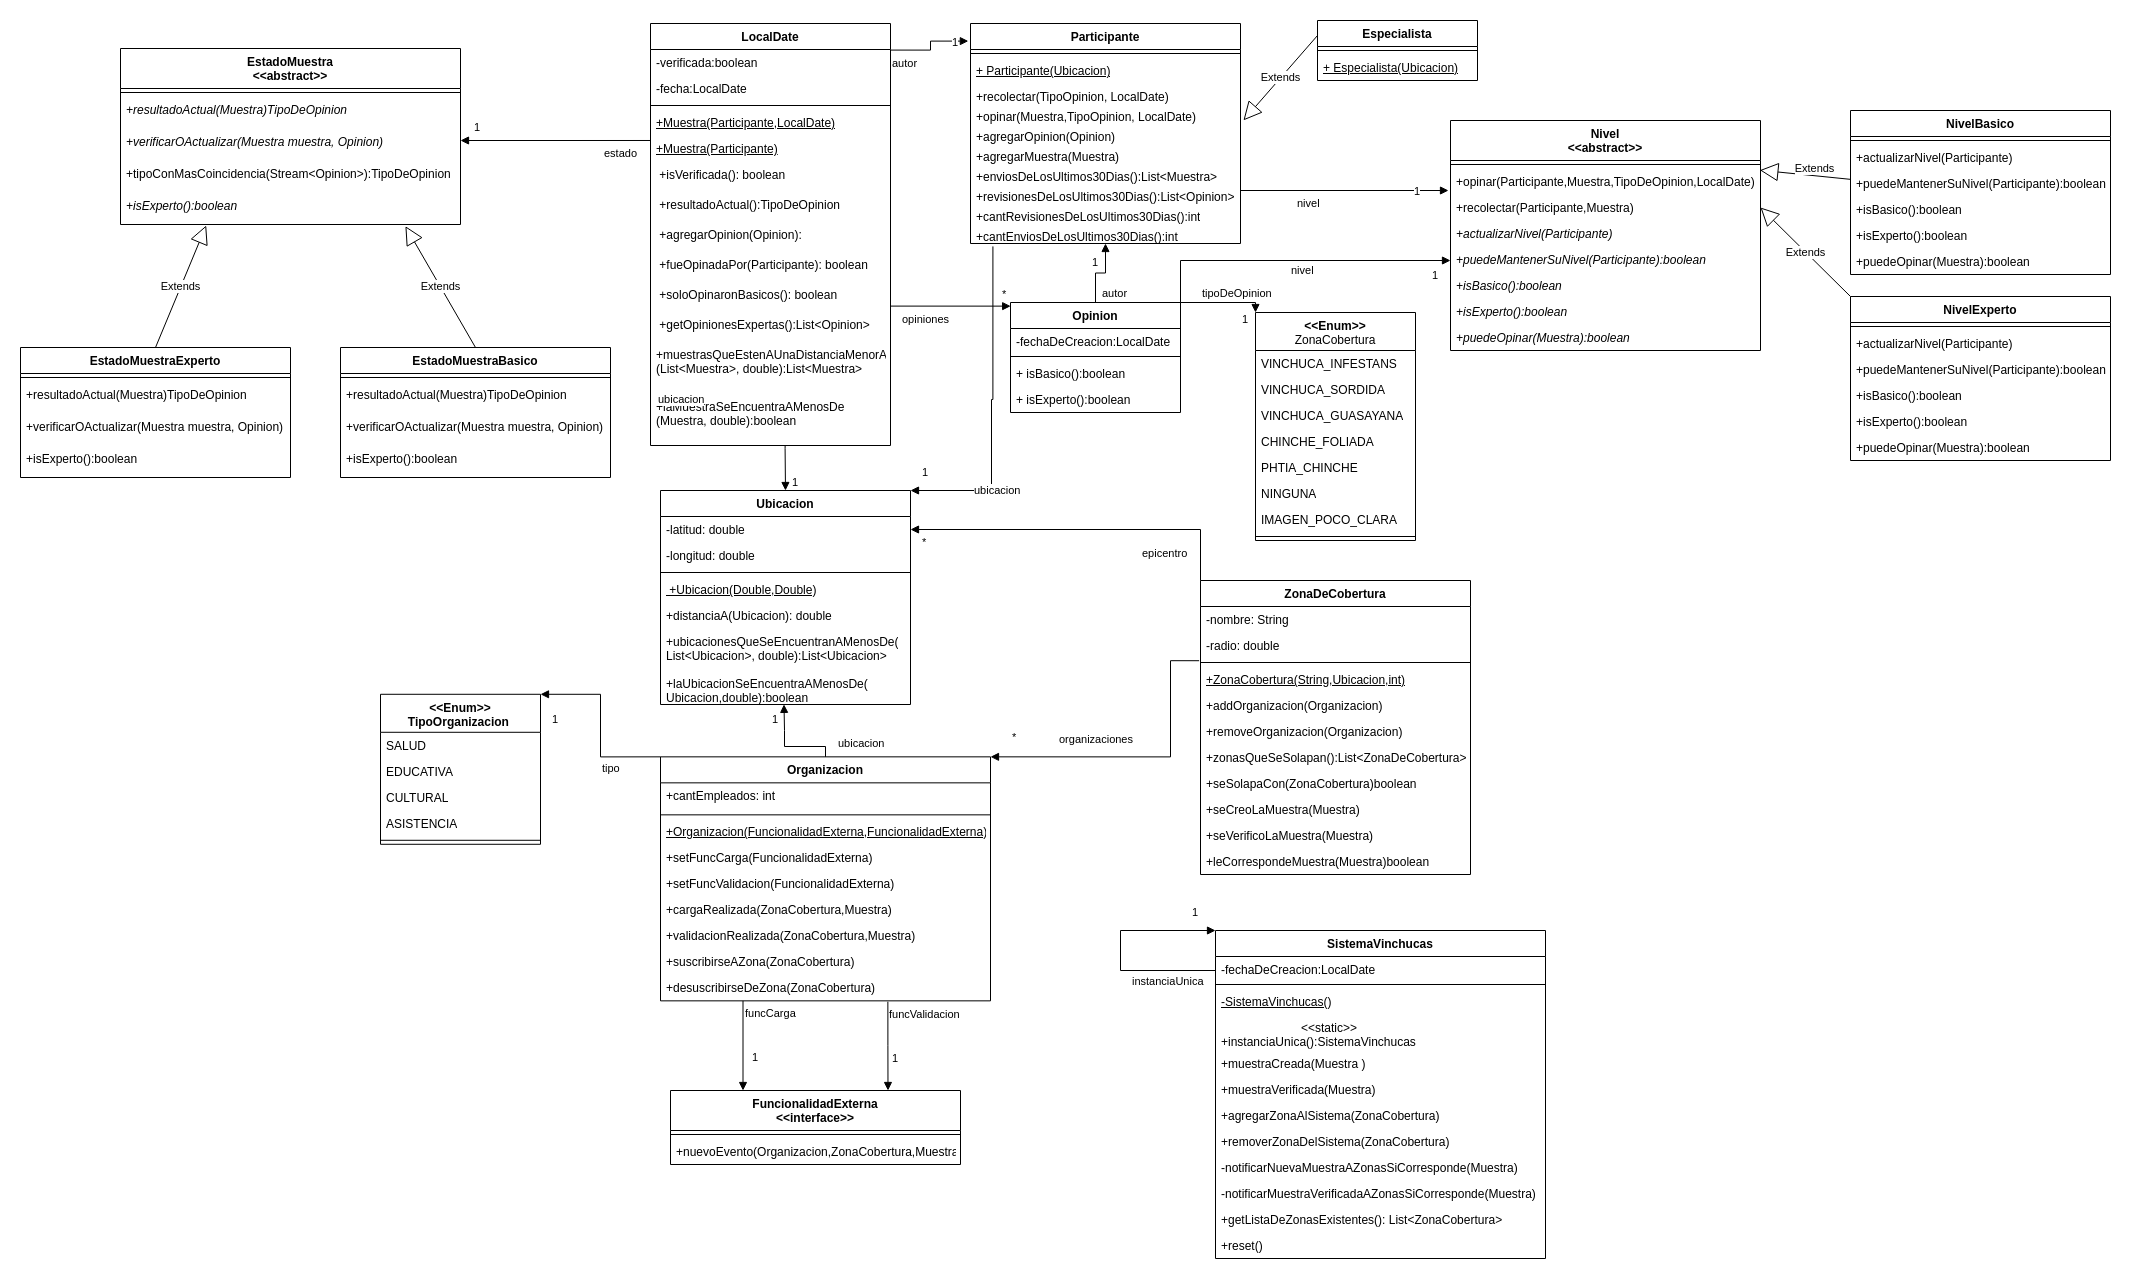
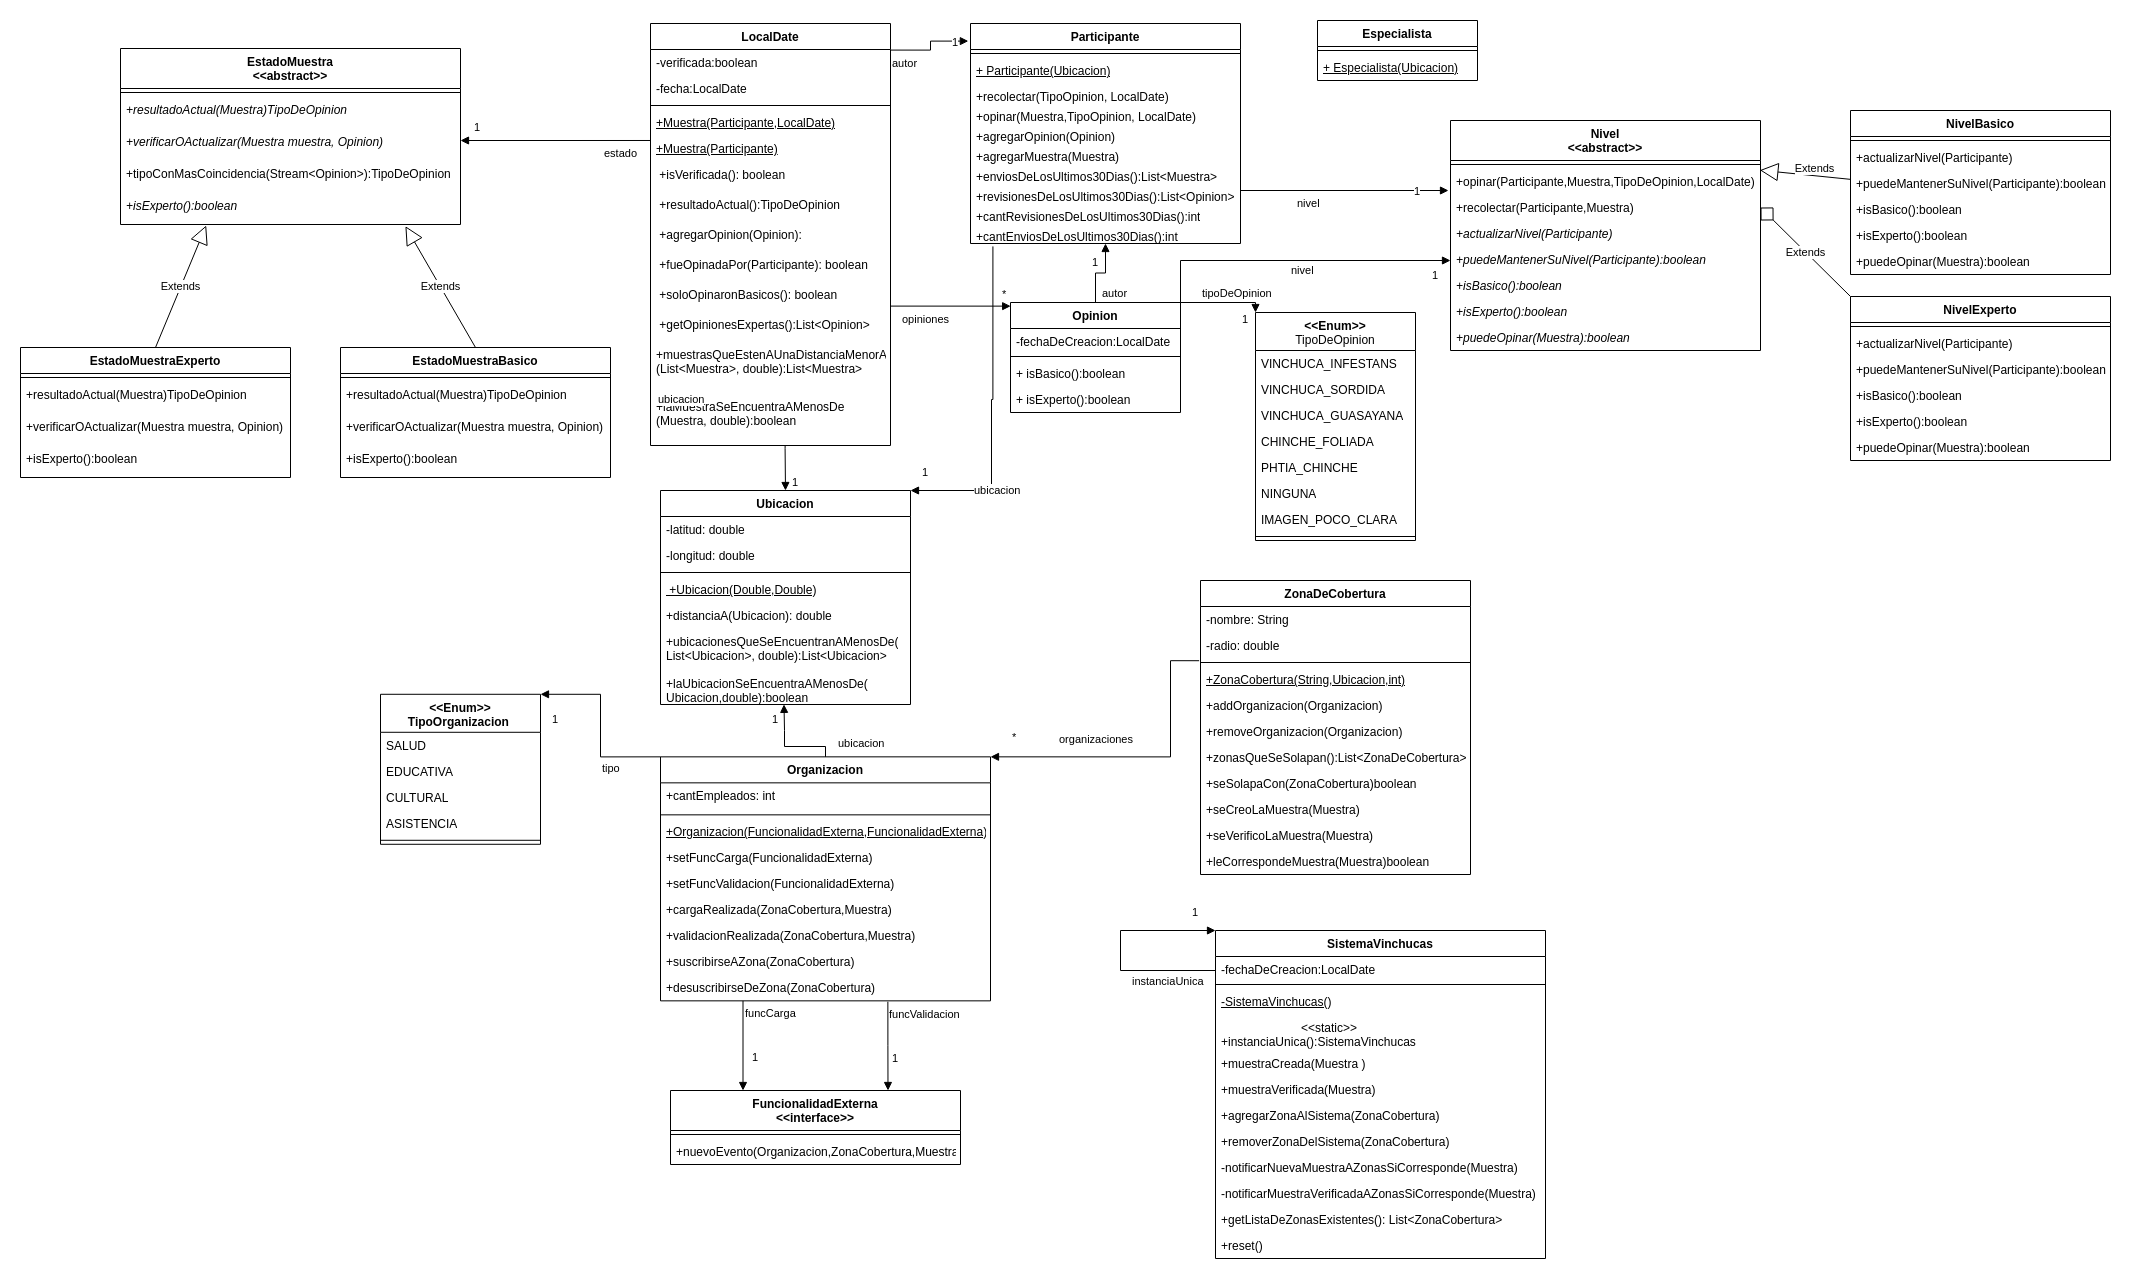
(1286, 71) -> none
(1774, 221) -> (1774, 221)
(1336, 334) -> (1336, 334)
(1085, 530) -> none
